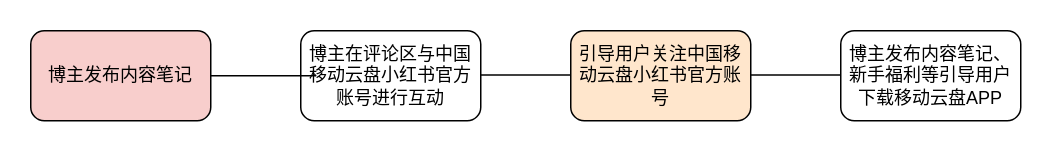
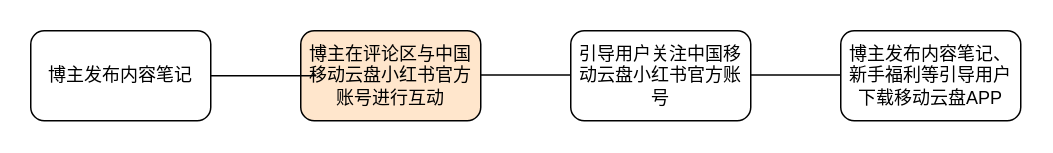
(121, 76) -> (121, 76)
(391, 76) -> (391, 76)
(661, 76) -> (661, 76)
